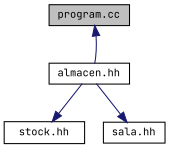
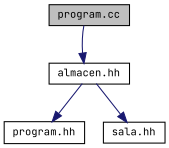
(96, 50) -> (82, 39)
(44, 133) -> (44, 133)
